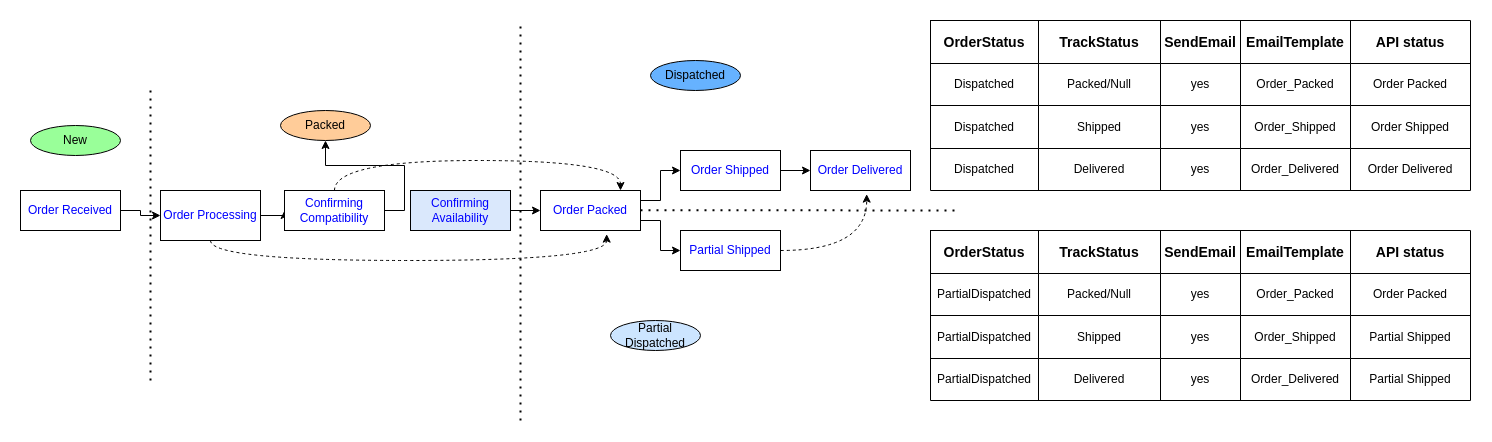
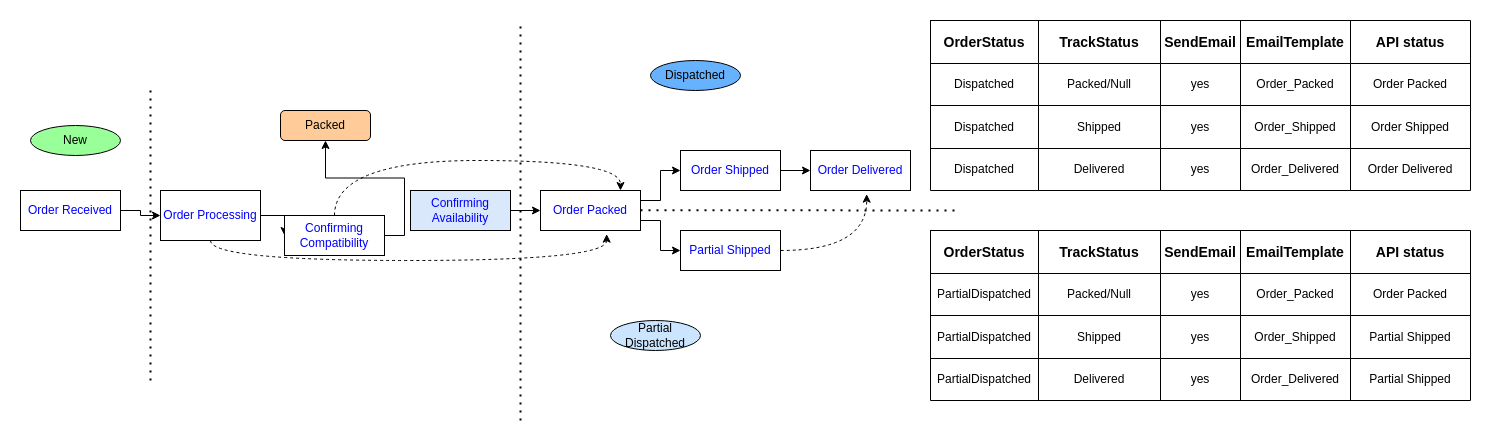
(326, 126) -> (326, 126)
(335, 211) -> (335, 236)
